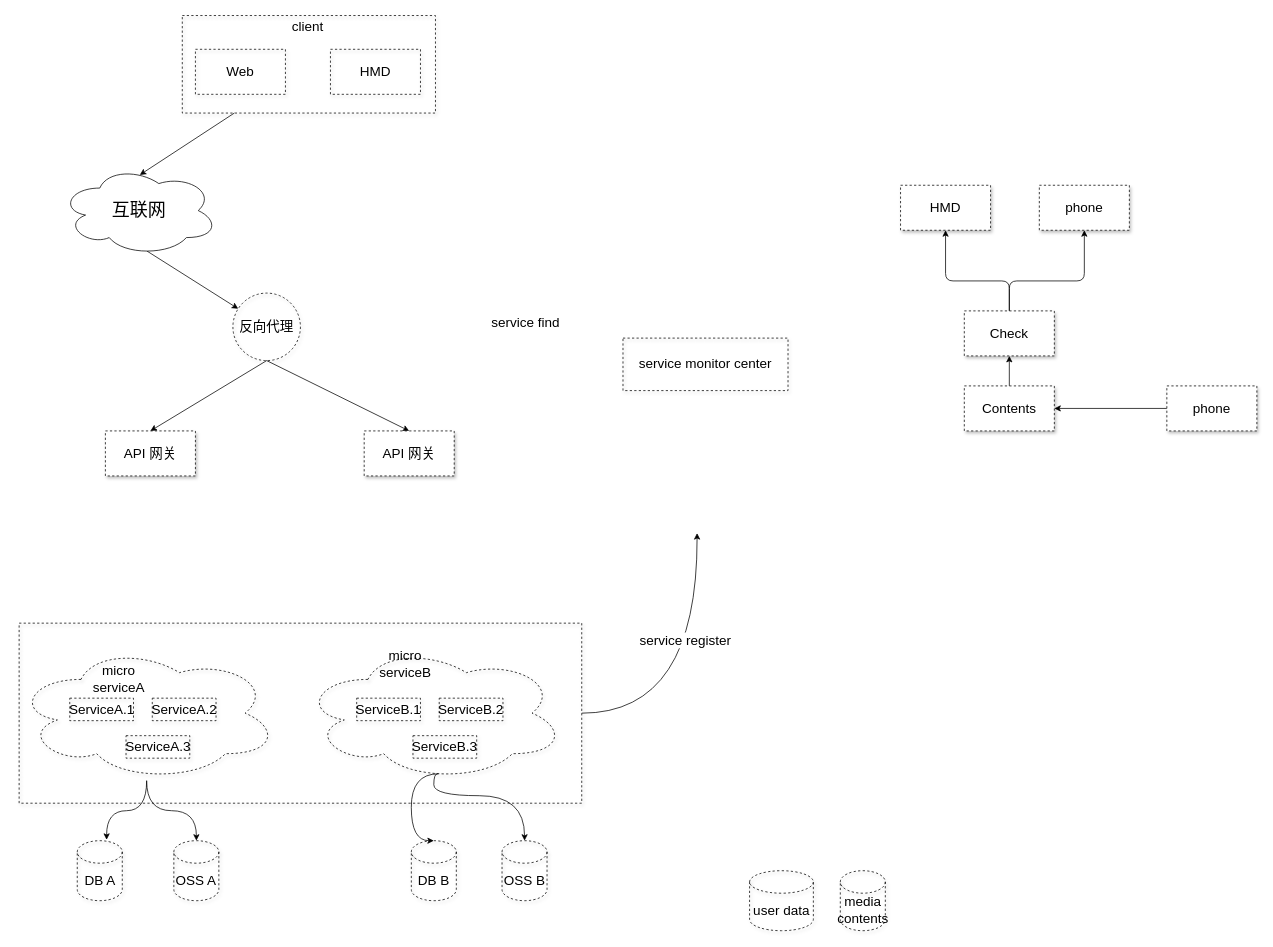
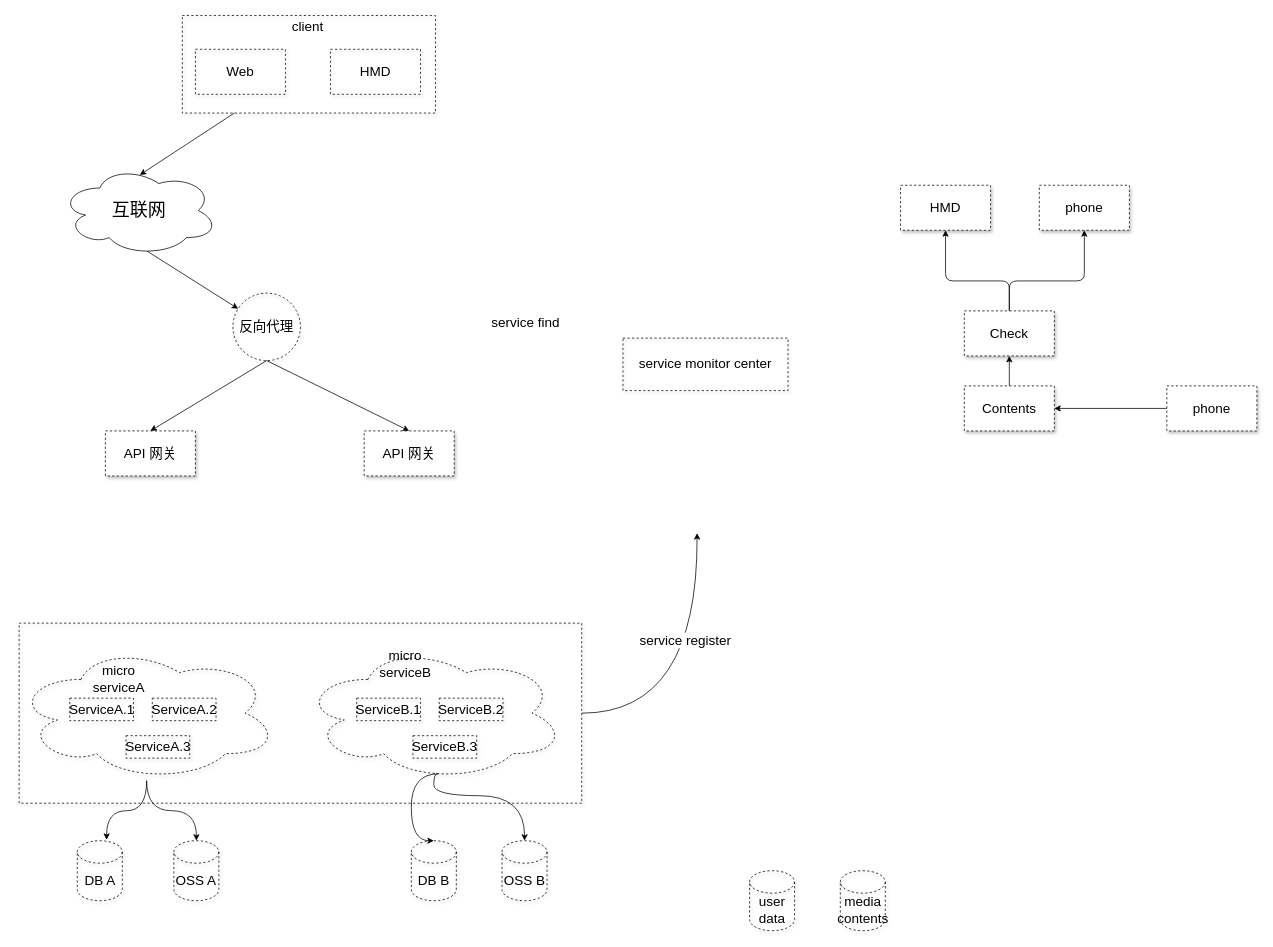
(781, 900) -> (772, 900)
